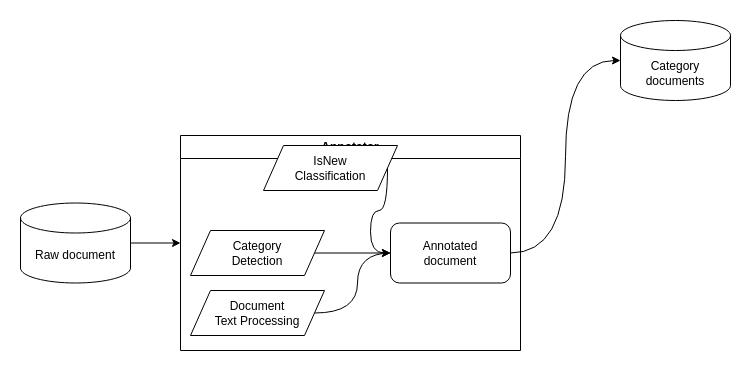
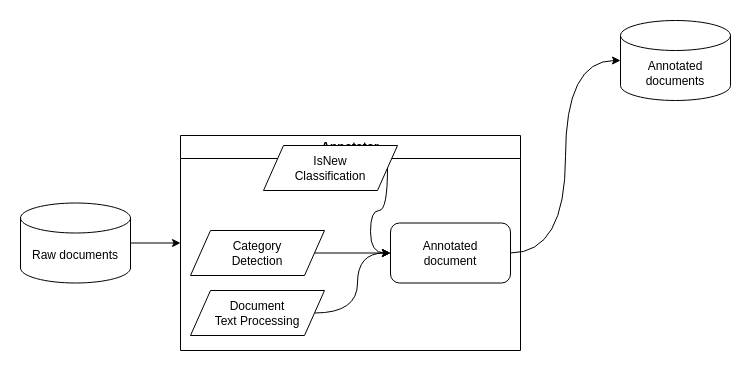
(676, 74) -> (676, 74)
(76, 256) -> (76, 256)
(366, 261) -> (364, 261)
